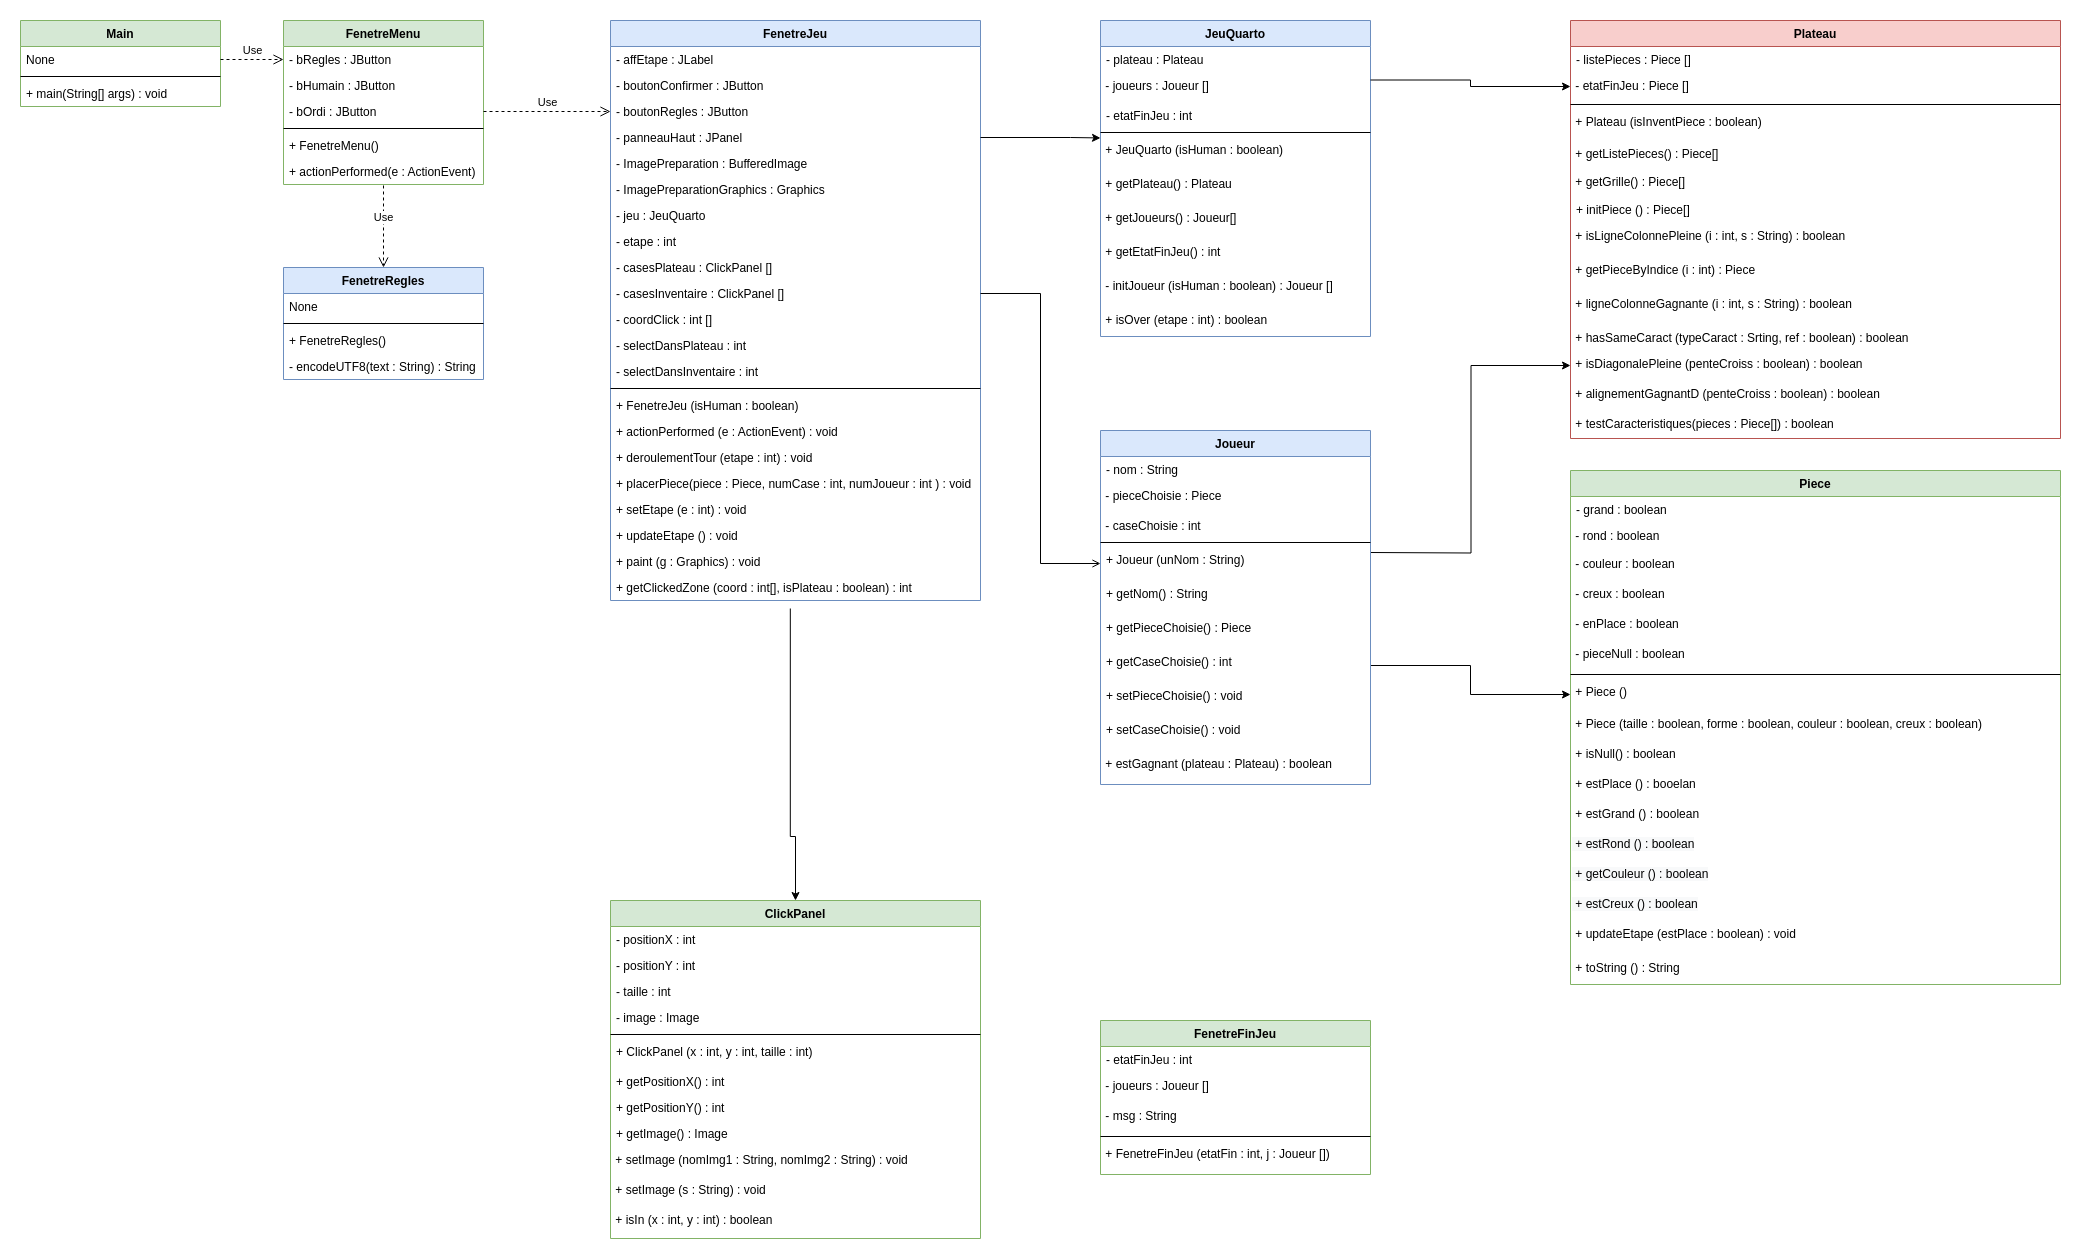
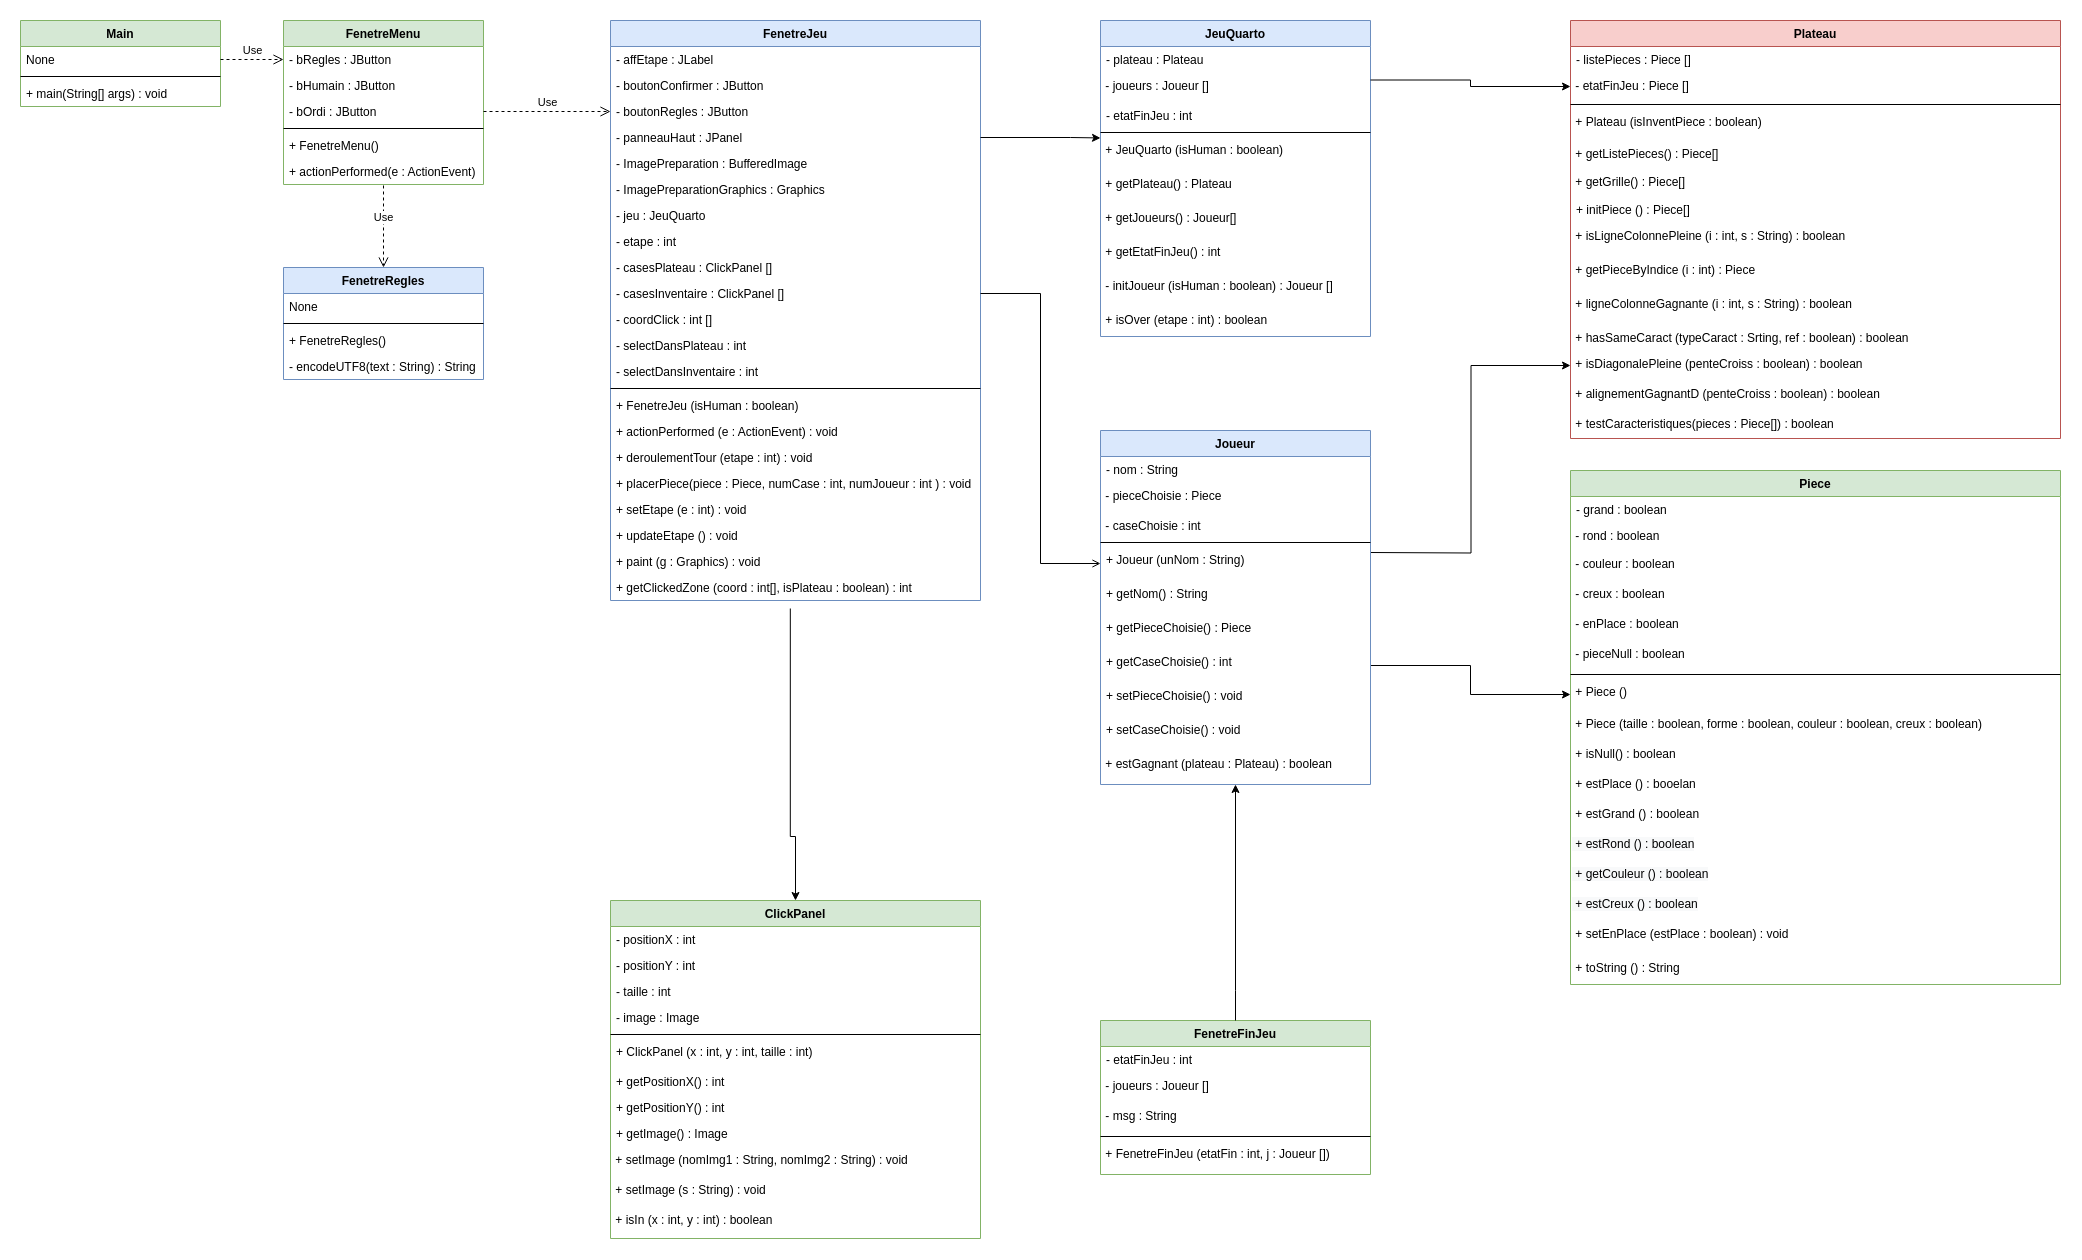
none -> (1236, 906)
(1693, 935) -> (1688, 935)
